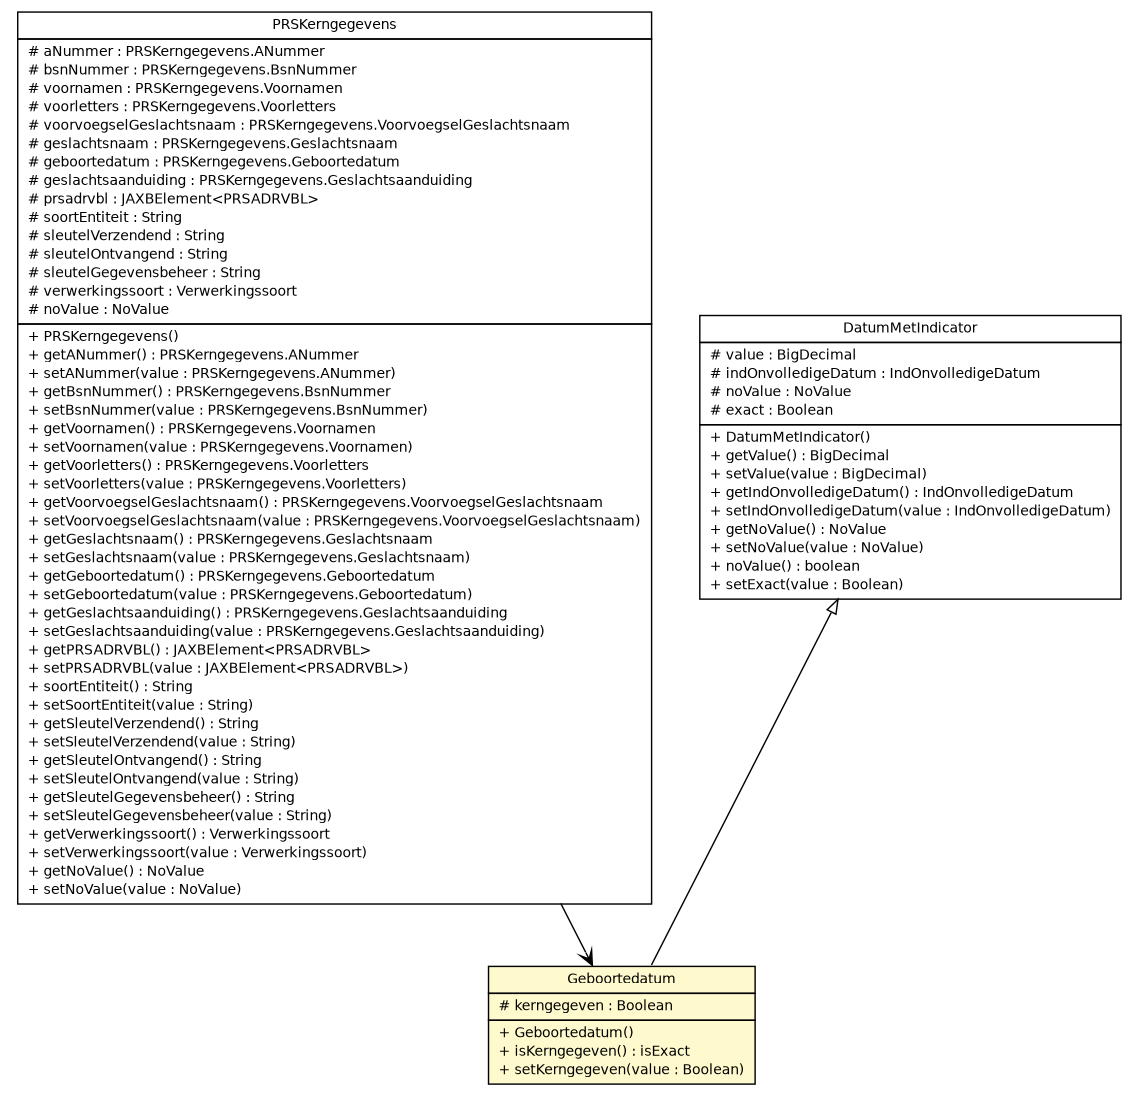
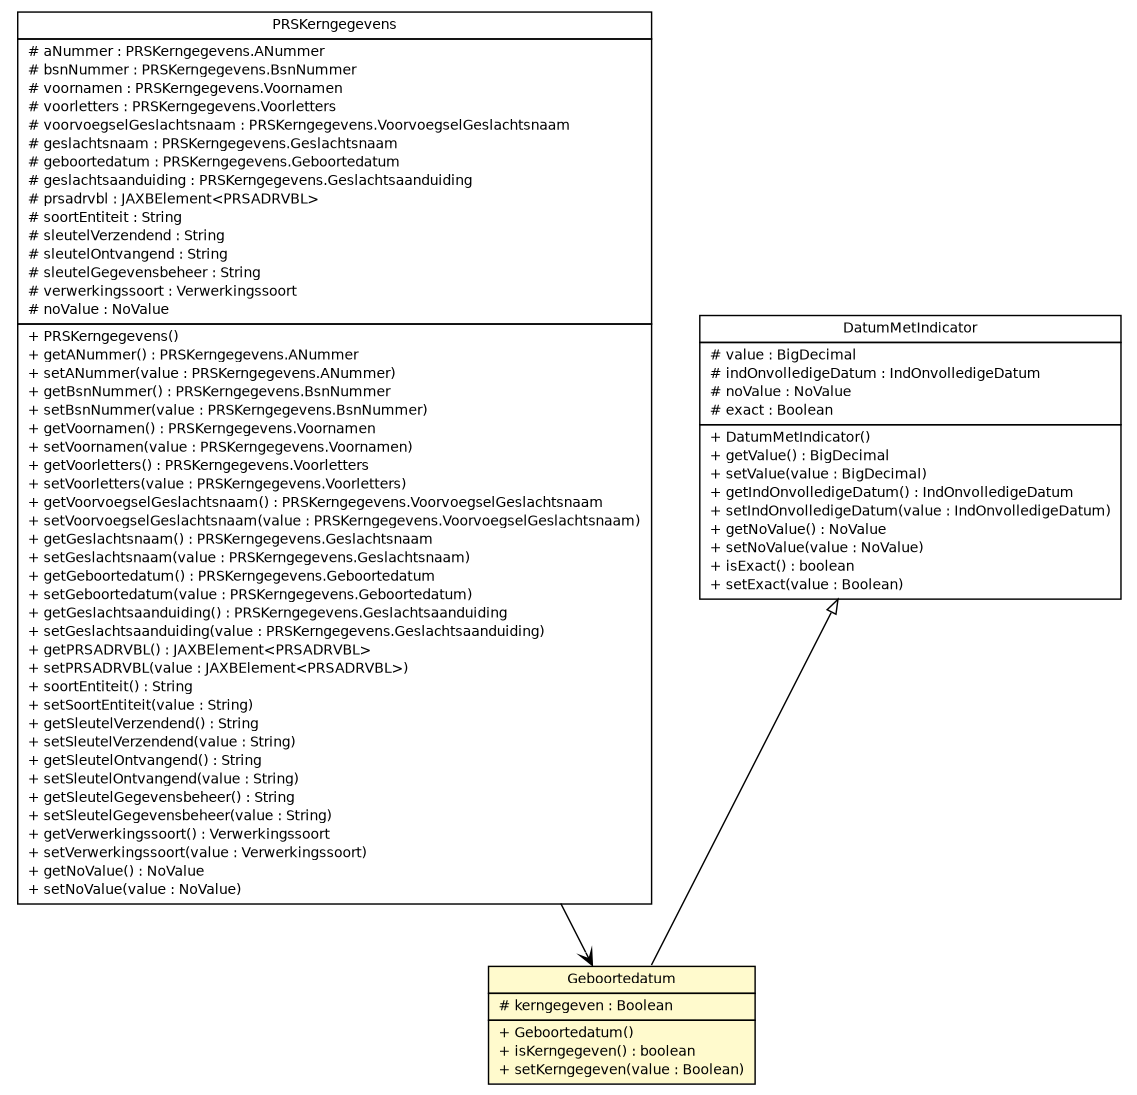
(785, 567) -> (783, 567)
(595, 1051) -> (597, 1051)
